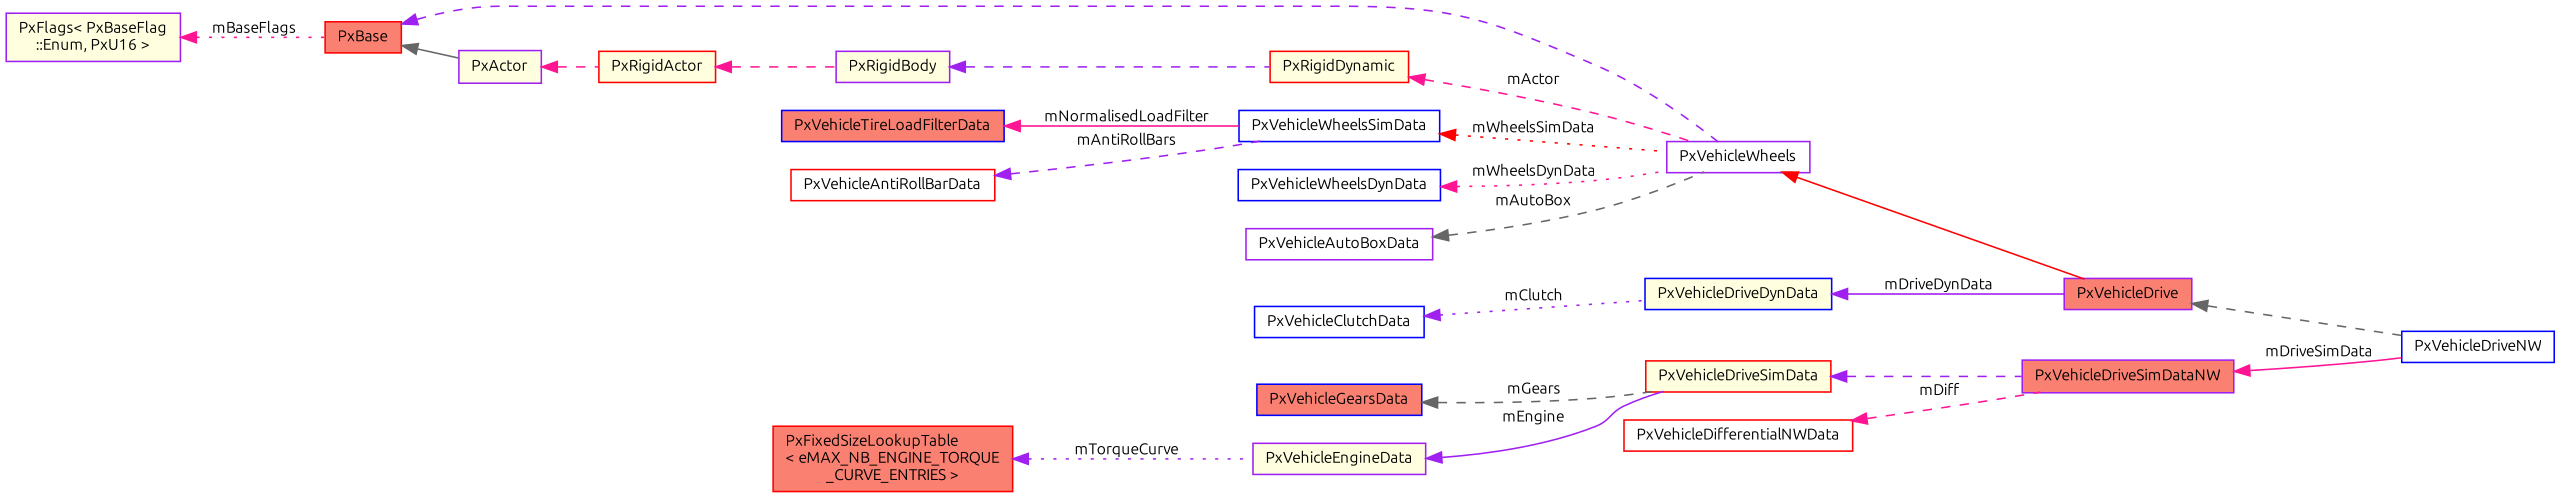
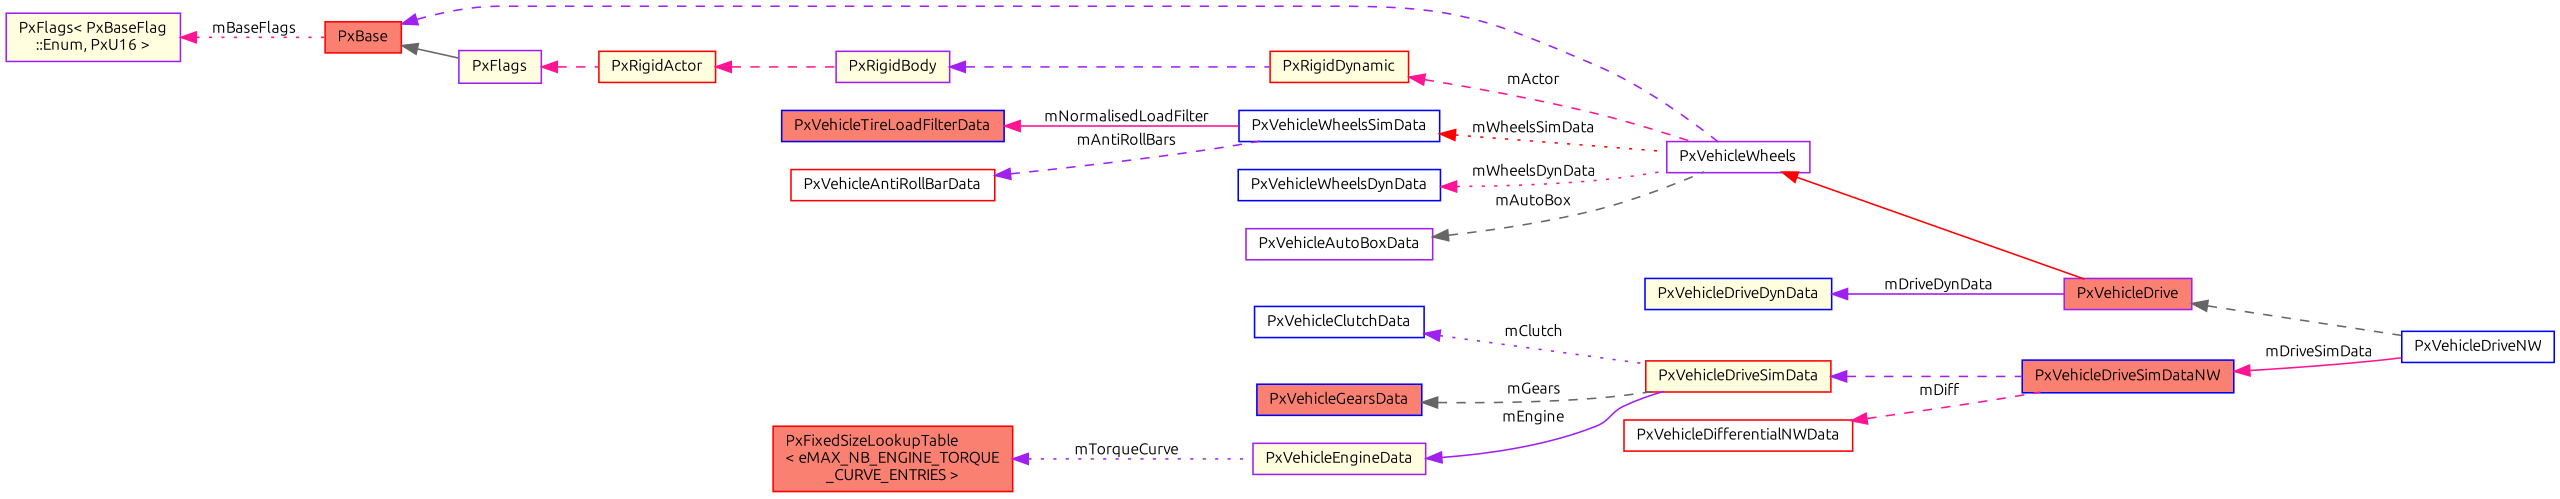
(500, 67) -> (500, 67)
(1542, 308) -> (1543, 350)
(2128, 376) -> (2128, 376)
